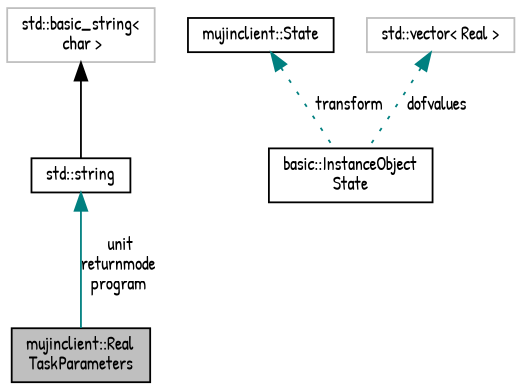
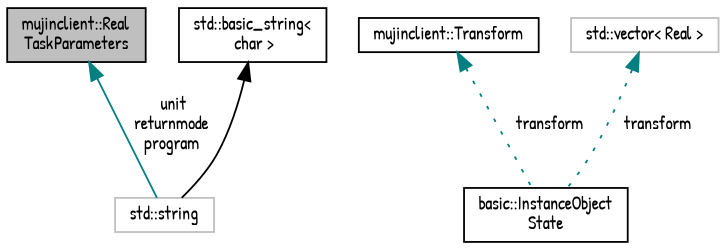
(81, 35) -> (253, 35)
(261, 35) -> (449, 35)
(435, 105) -> (656, 125)
(81, 175) -> (165, 215)
(81, 269) -> (127, 138)
